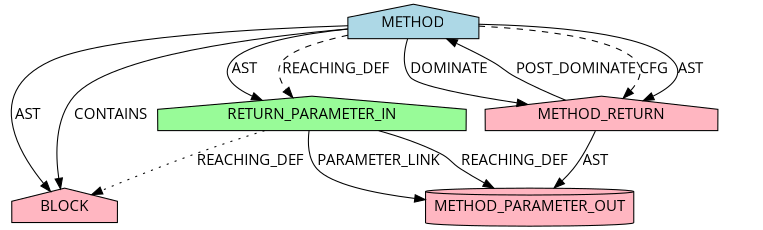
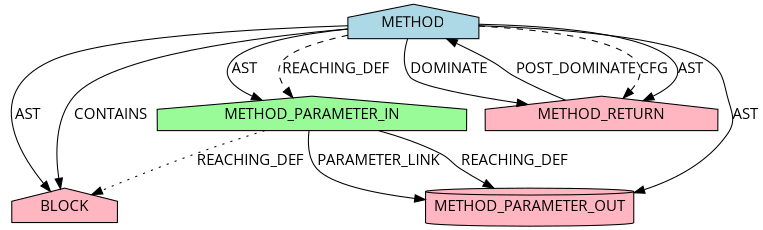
(312, 115) -> (312, 115)
(581, 158) -> (685, 51)
